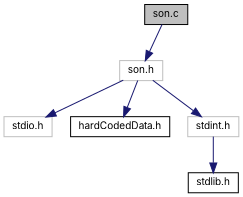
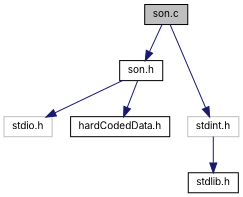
(141, 71) -> (141, 71)
(173, 95) -> (188, 66)
